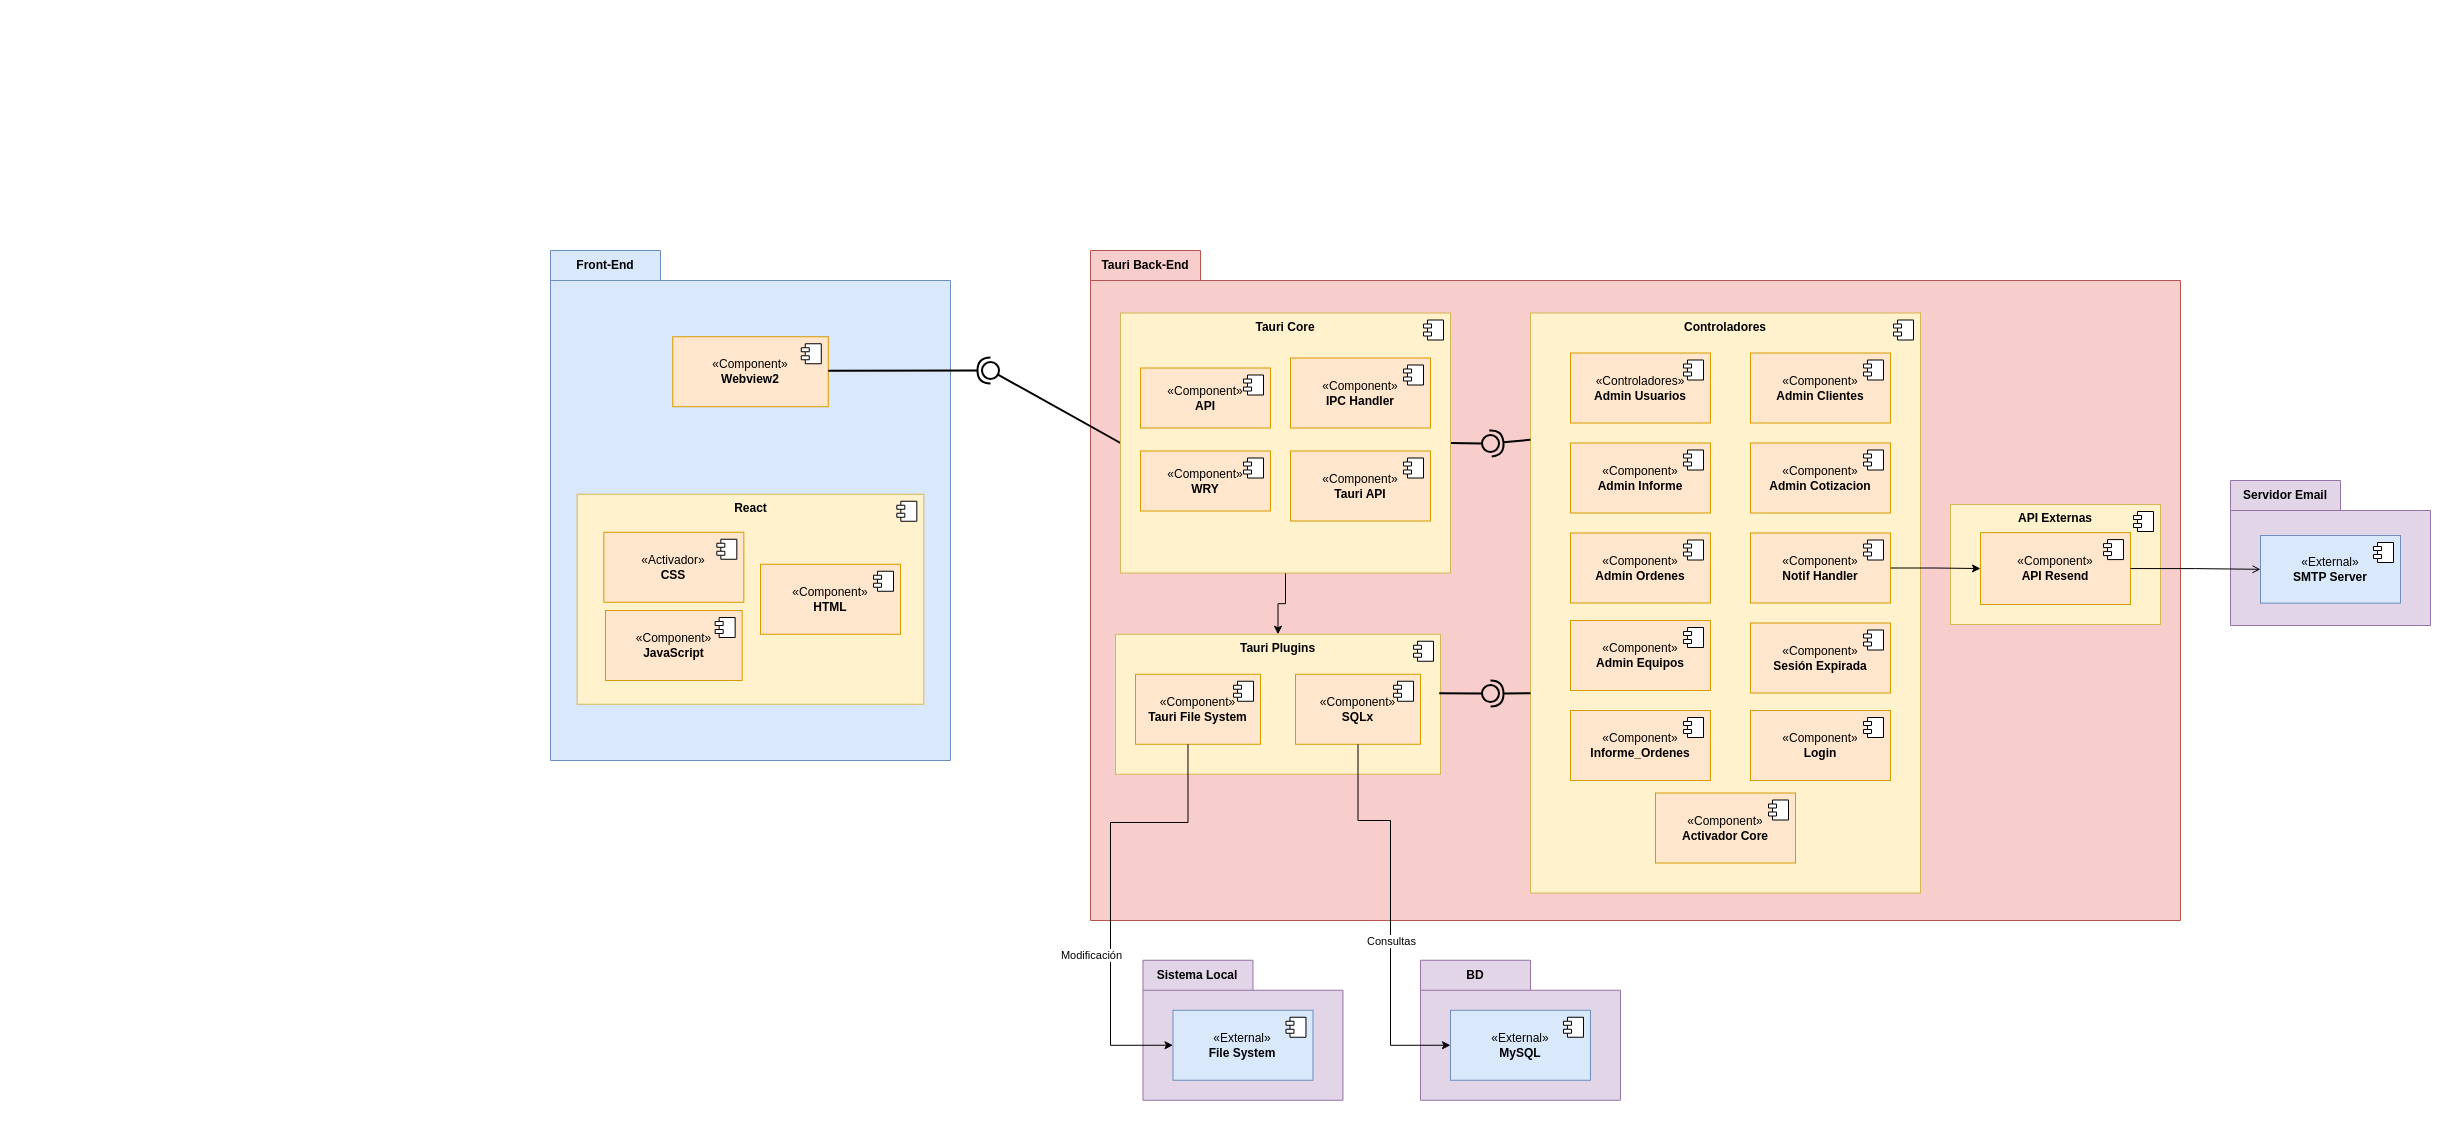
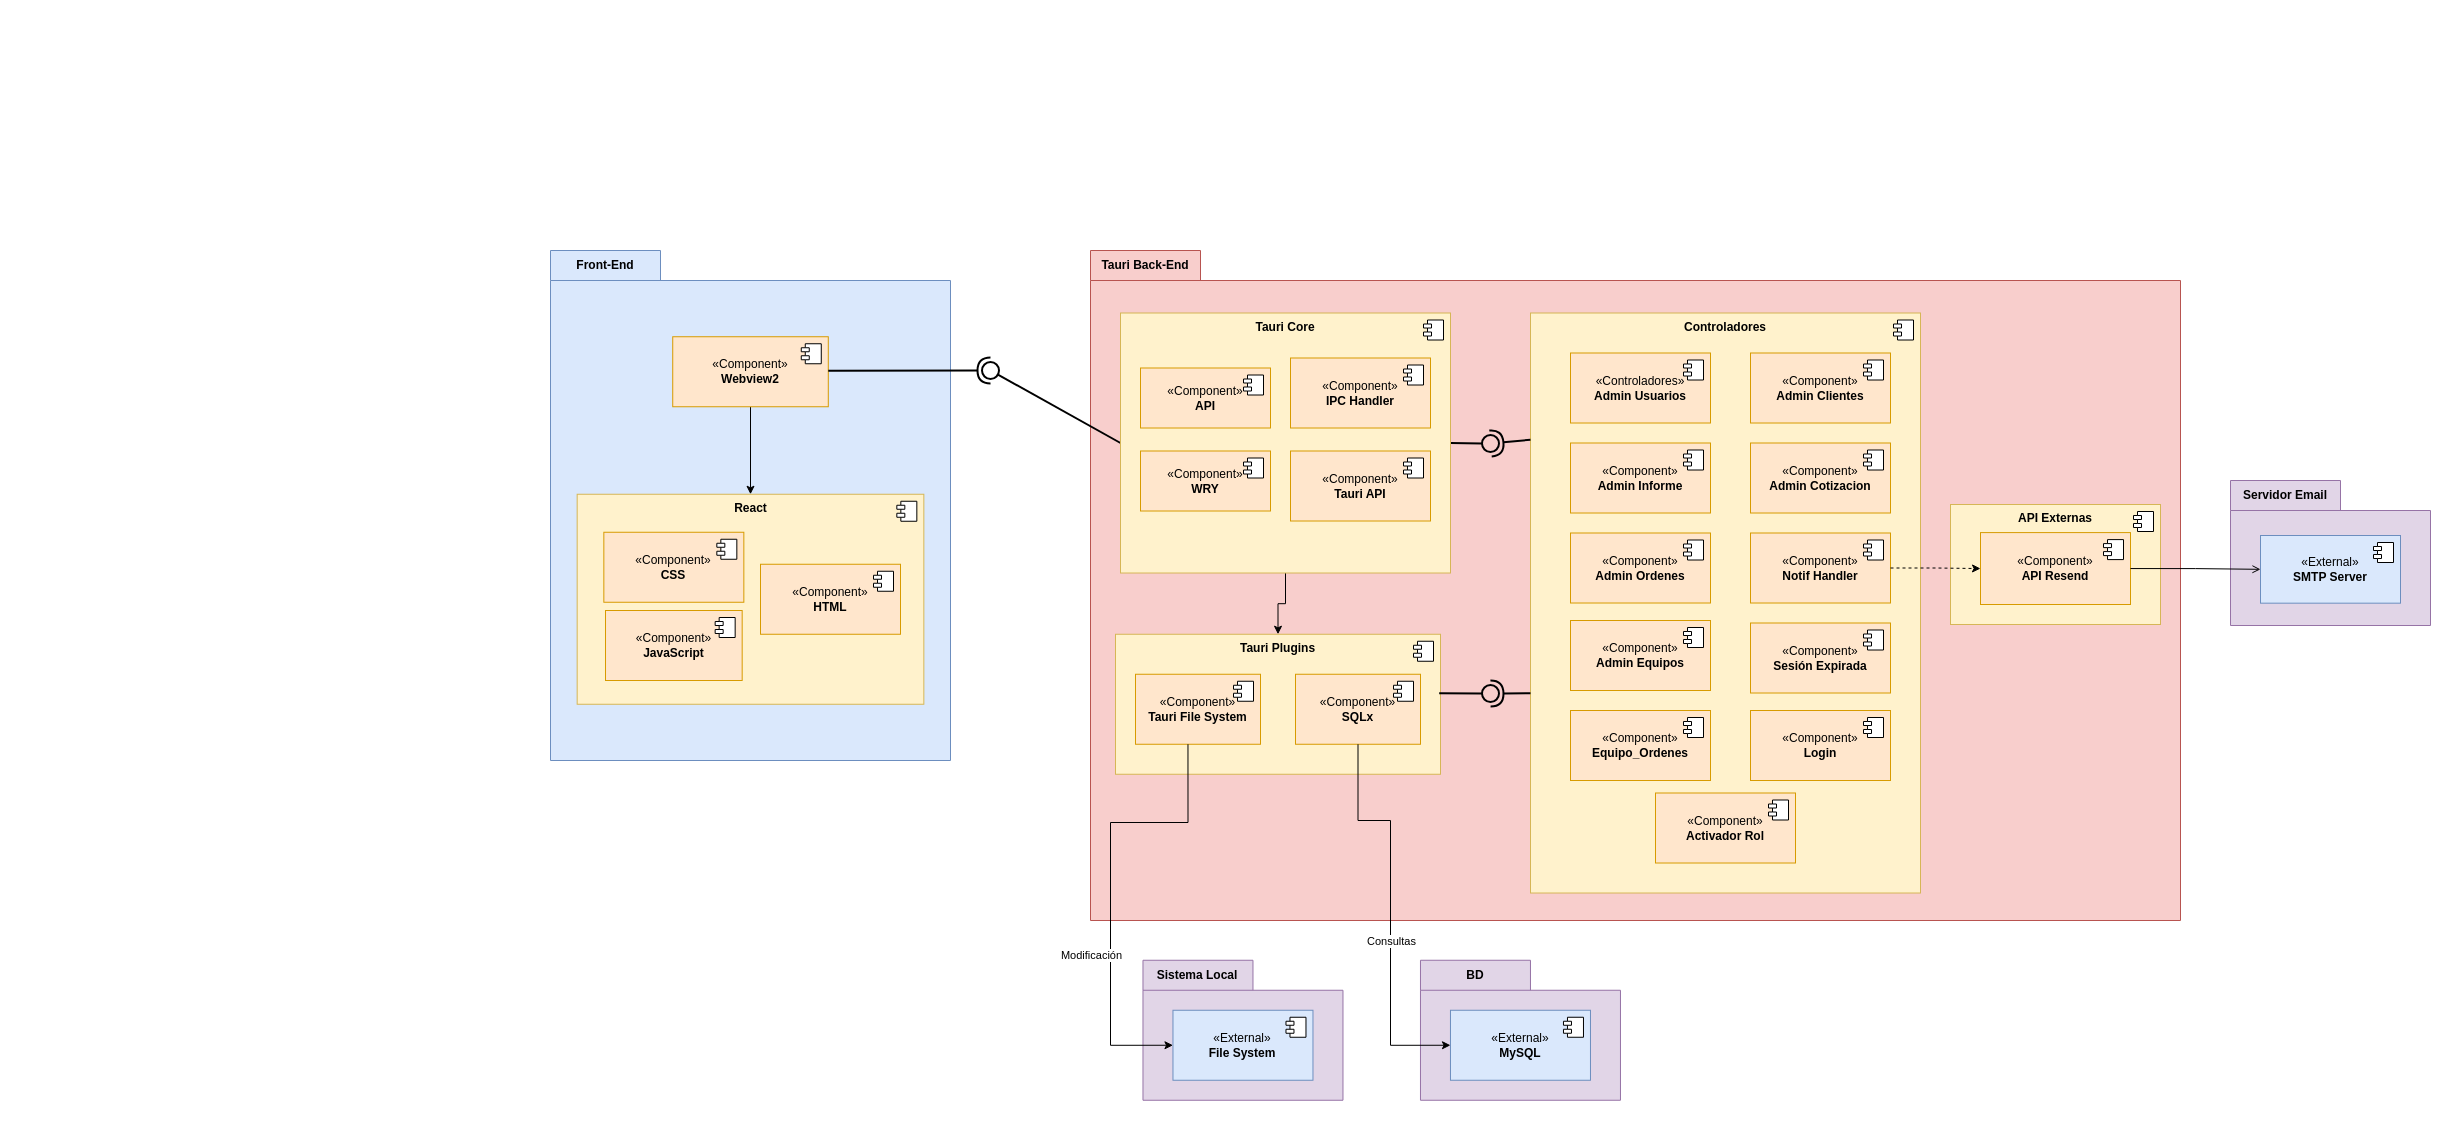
none -> (751, 447)
(674, 568) -> (674, 568)
(1933, 568) -> (1933, 568)
(1641, 746) -> (1641, 746)
(1726, 829) -> (1726, 829)
